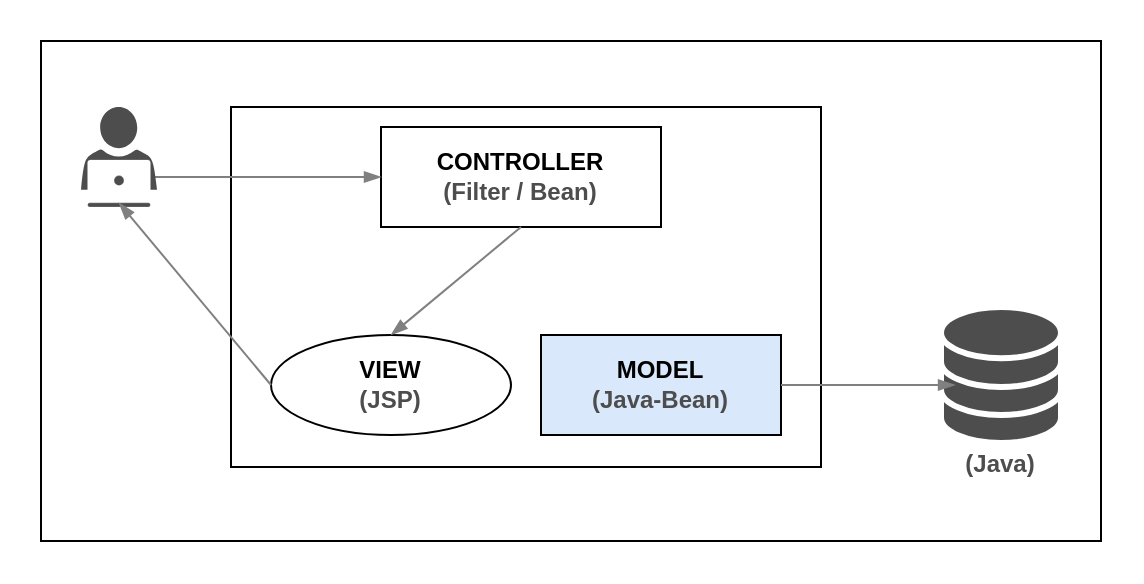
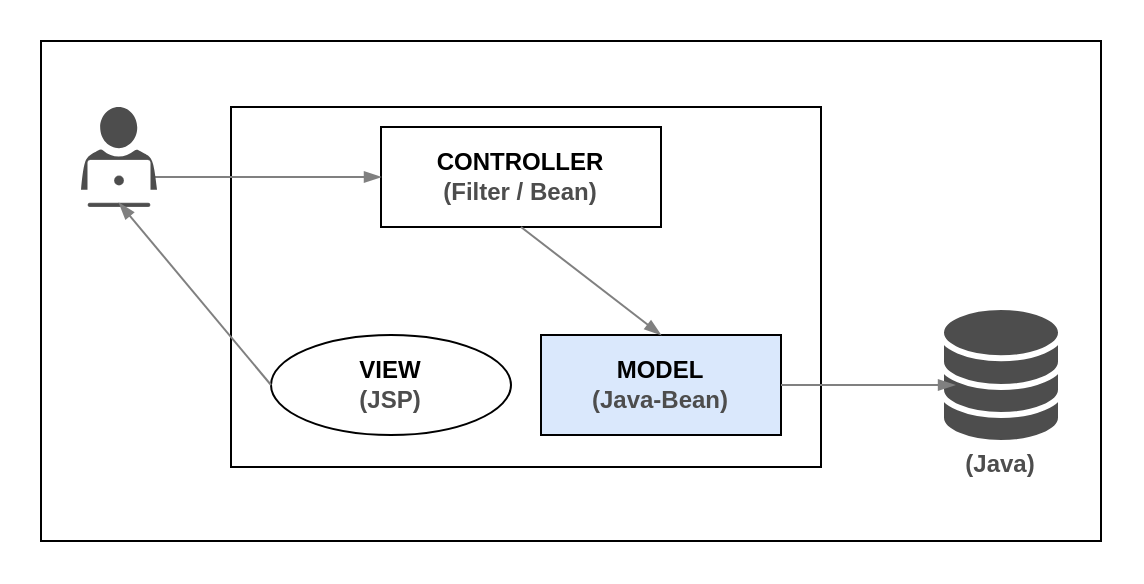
(462, 276) -> none
none -> (585, 277)
